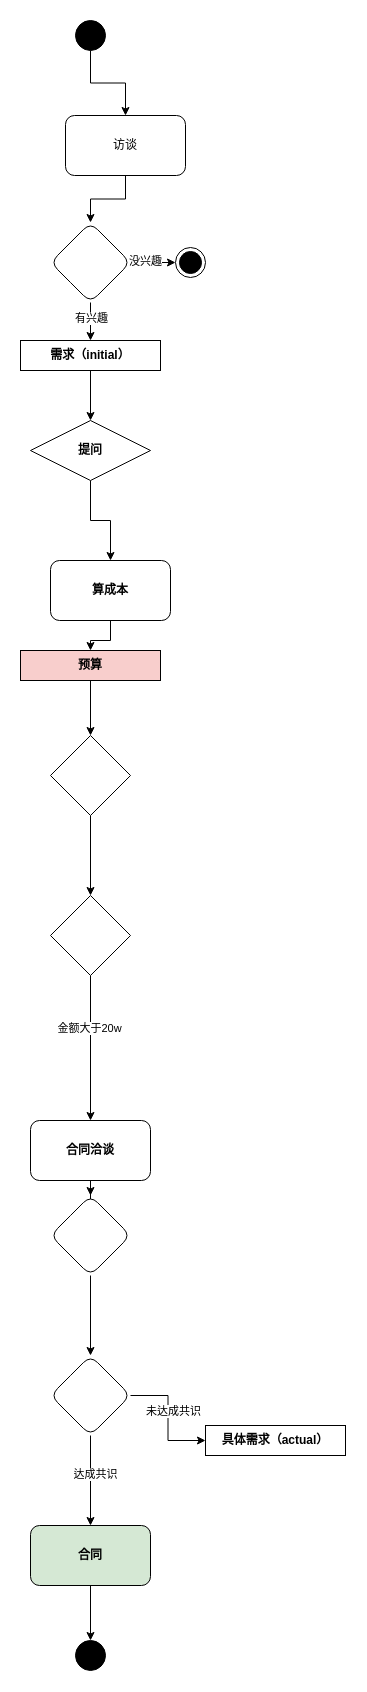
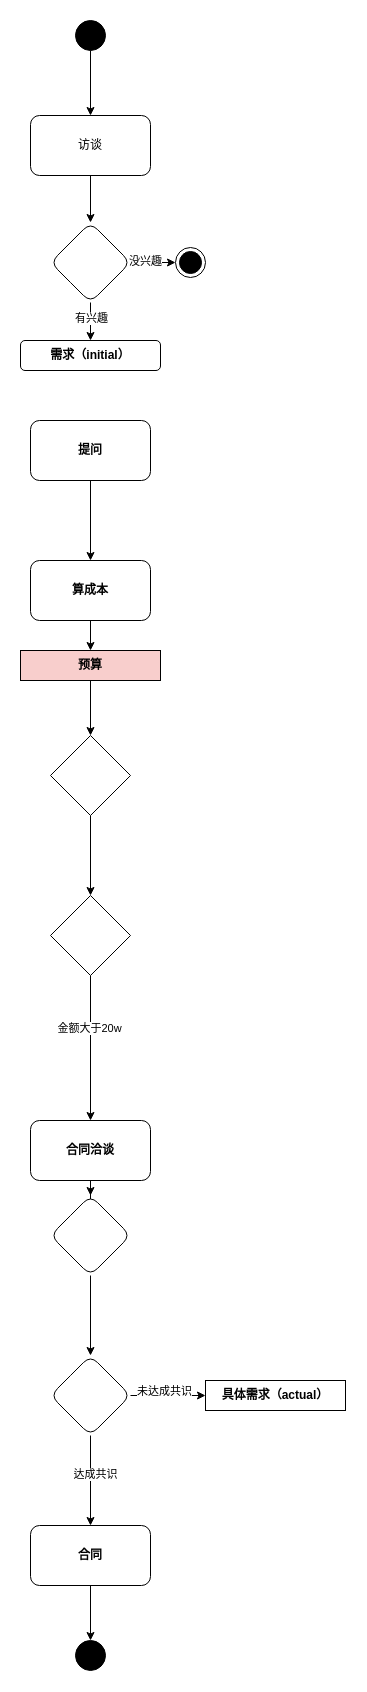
(126, 146) -> (91, 146)
(91, 356) -> (91, 356)
(91, 392) -> none
(91, 451) -> (91, 451)
(111, 591) -> (91, 591)
(276, 1441) -> (276, 1396)
(91, 1556) -> (91, 1556)
